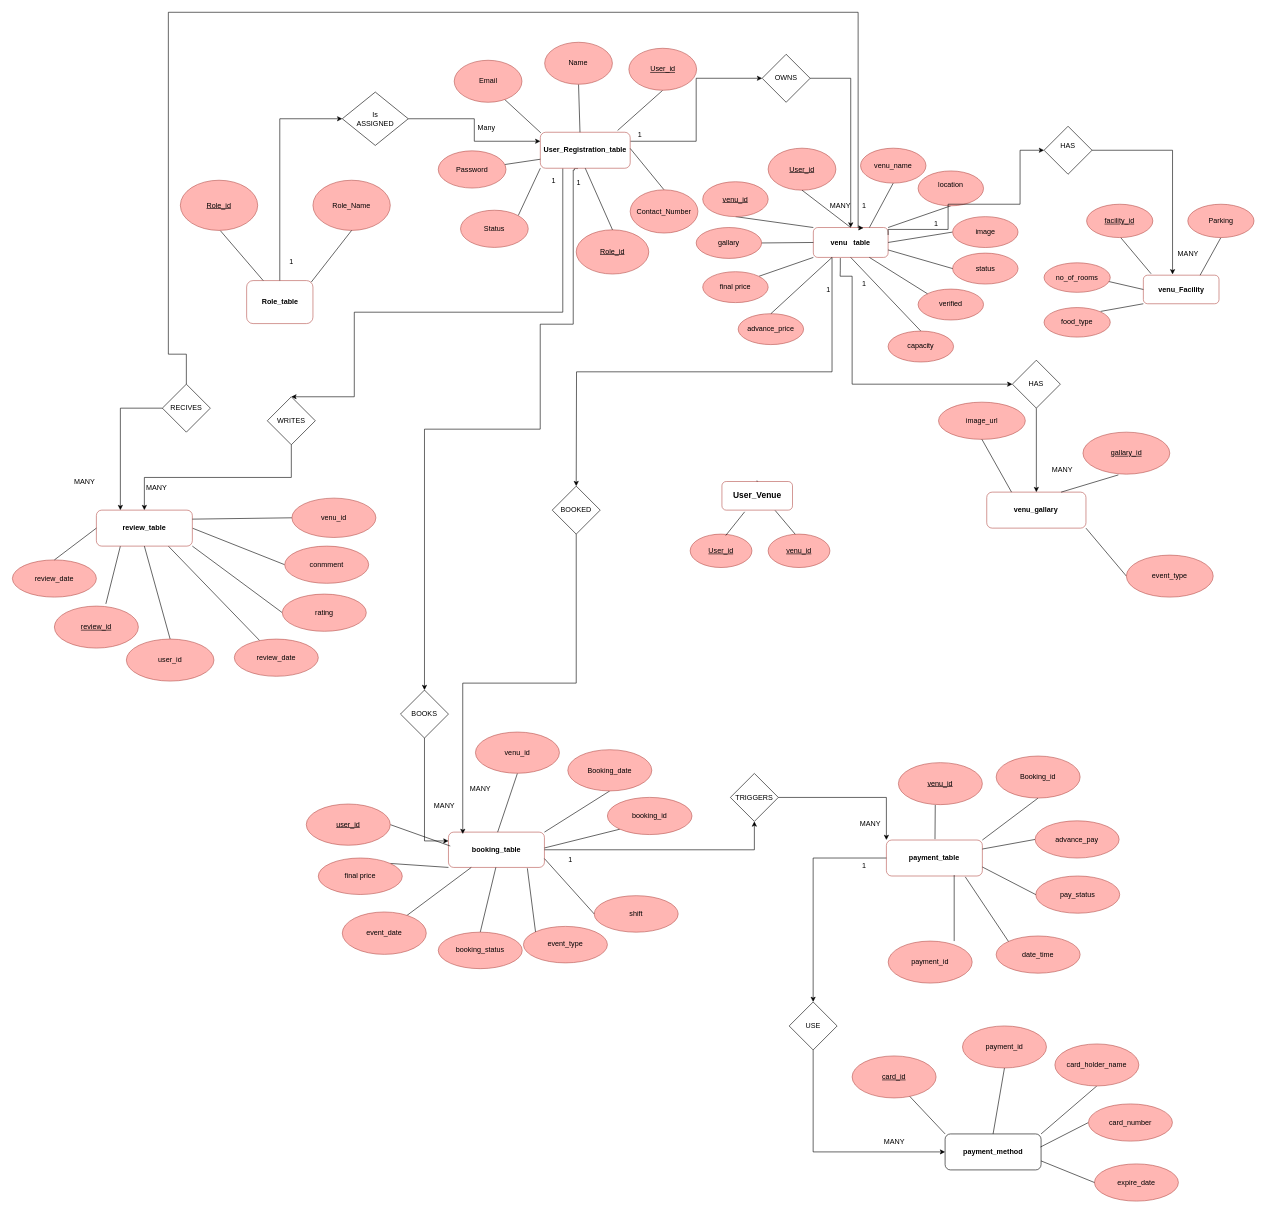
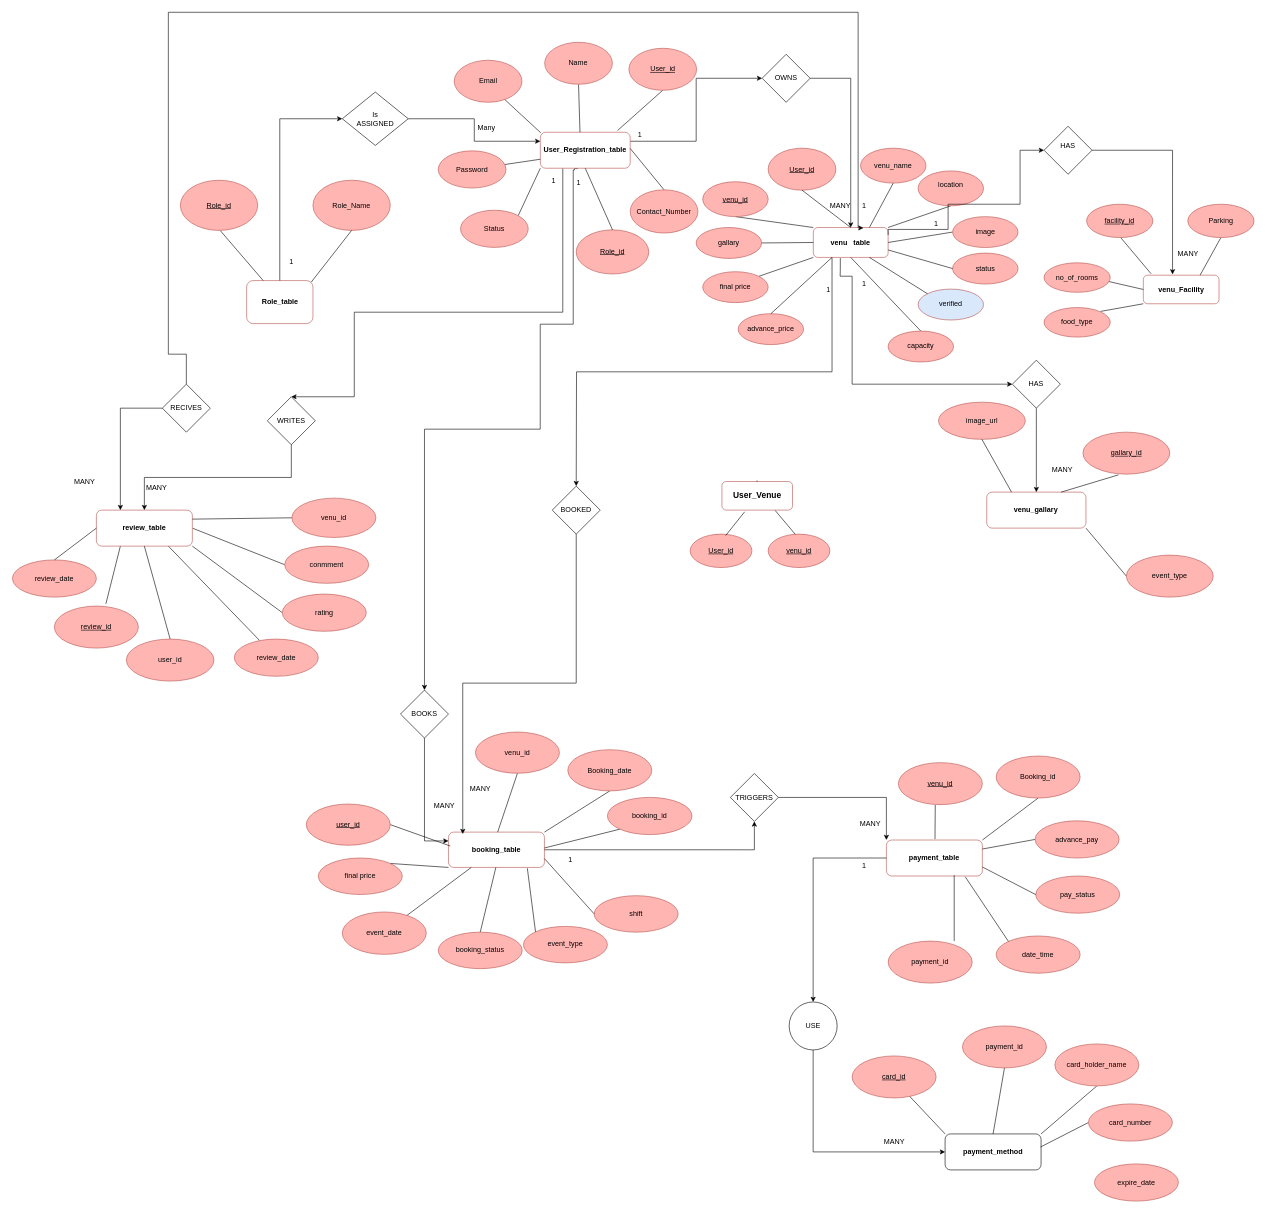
(951, 305) -> (951, 305)
(813, 1026) -> (813, 1026)
(1068, 1172) -> none
